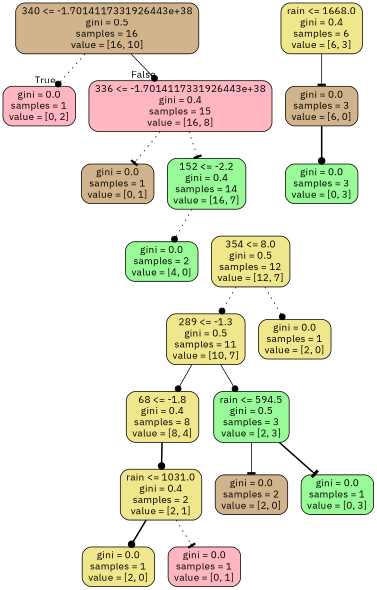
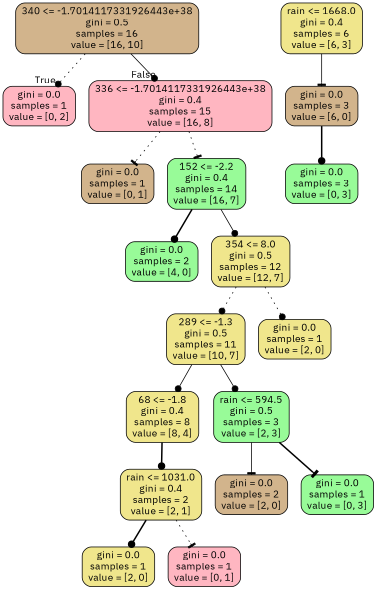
none -> (227, 220)
(184, 223) -> (184, 223)
